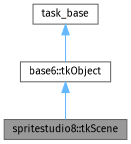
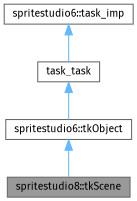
(66, 14) -> (69, 72)
none -> (69, 14)
(66, 72) -> (69, 130)
